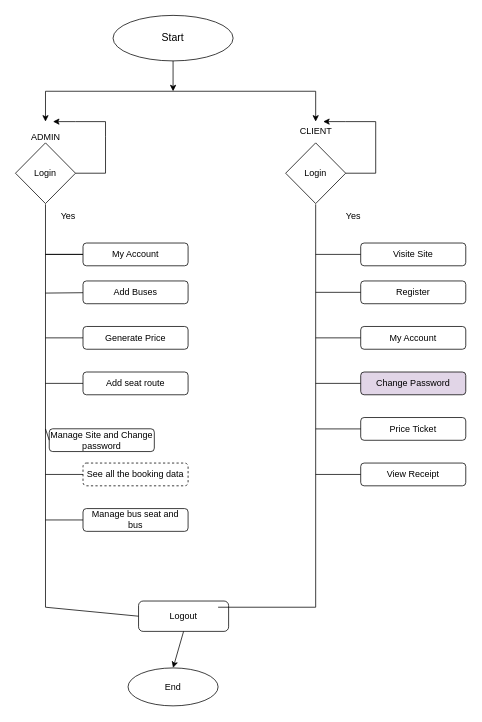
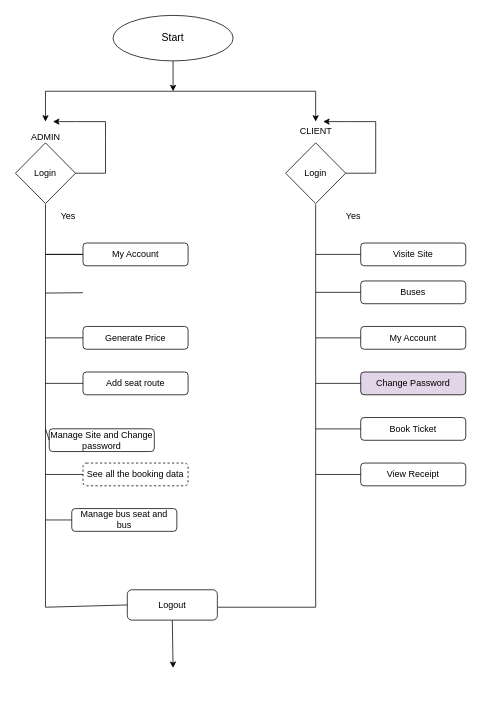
(135, 292) -> none
(413, 292) -> (413, 292)
(413, 429) -> (413, 429)
(135, 520) -> (124, 520)
(183, 616) -> (172, 605)
(173, 686) -> none
